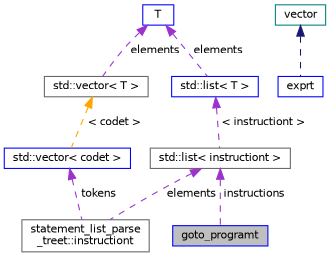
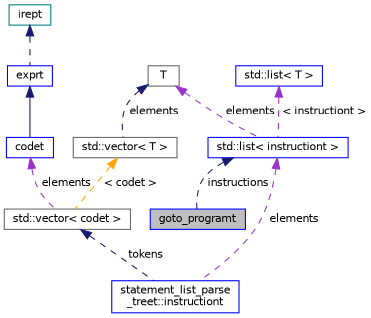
(158, 15) -> (164, 76)
(301, 15) -> (30, 15)
(120, 53) -> (124, 111)
(190, 55) -> (221, 117)
none -> (30, 148)
(67, 158) -> (67, 219)
(220, 158) -> (278, 148)
(77, 199) -> (122, 258)
(220, 203) -> (202, 181)
(86, 236) -> (175, 297)
